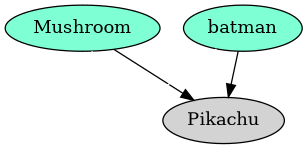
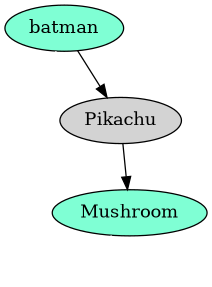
(148, 71) -> (125, 160)
